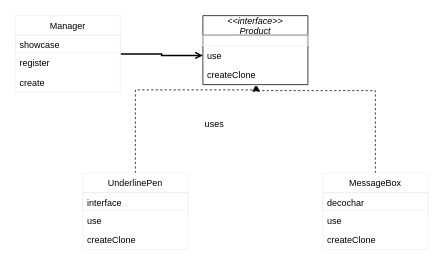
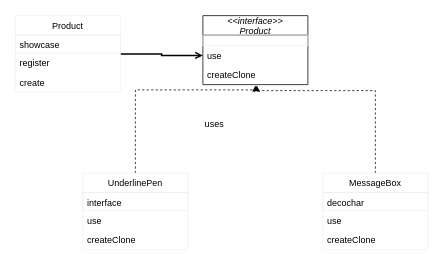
(68, 26) -> (68, 26)
